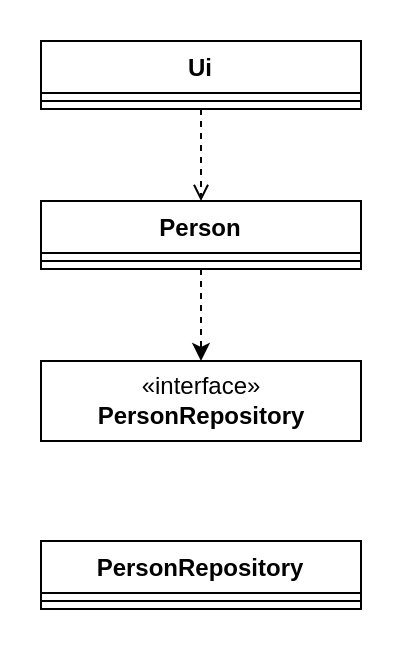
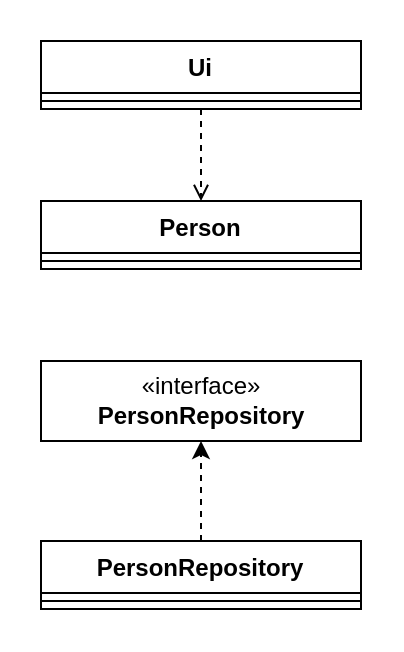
(201, 310) -> none
none -> (201, 498)
